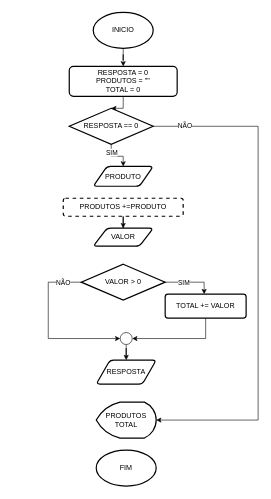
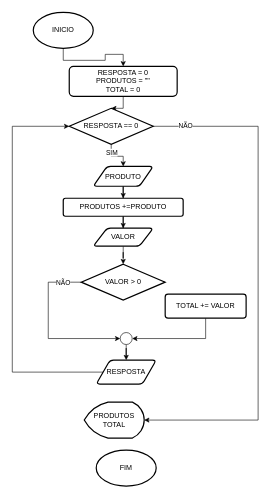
(123, 30) -> (63, 30)
none -> (123, 194)
(123, 207) -> (123, 207)
none -> (123, 255)
(183, 282) -> none
none -> (12, 372)
(126, 420) -> (114, 420)
